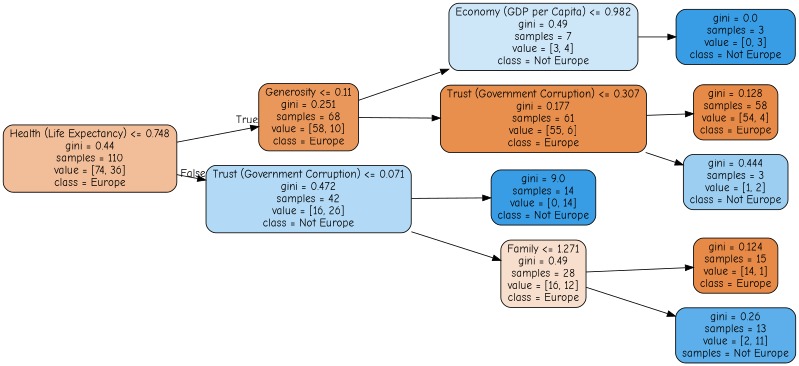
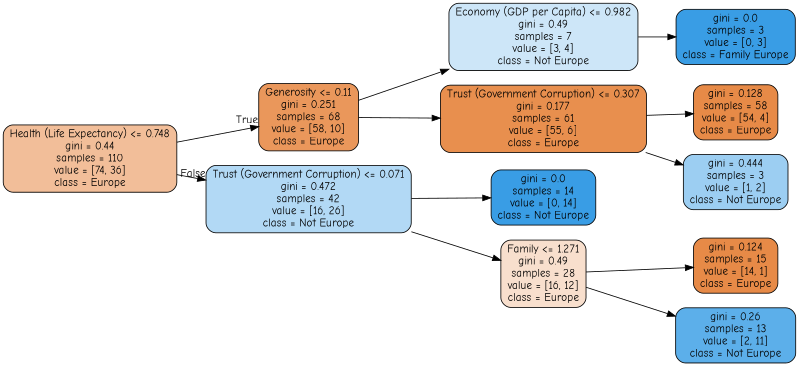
(736, 37) -> (736, 37)
(543, 198) -> (543, 198)
(736, 335) -> (736, 335)
